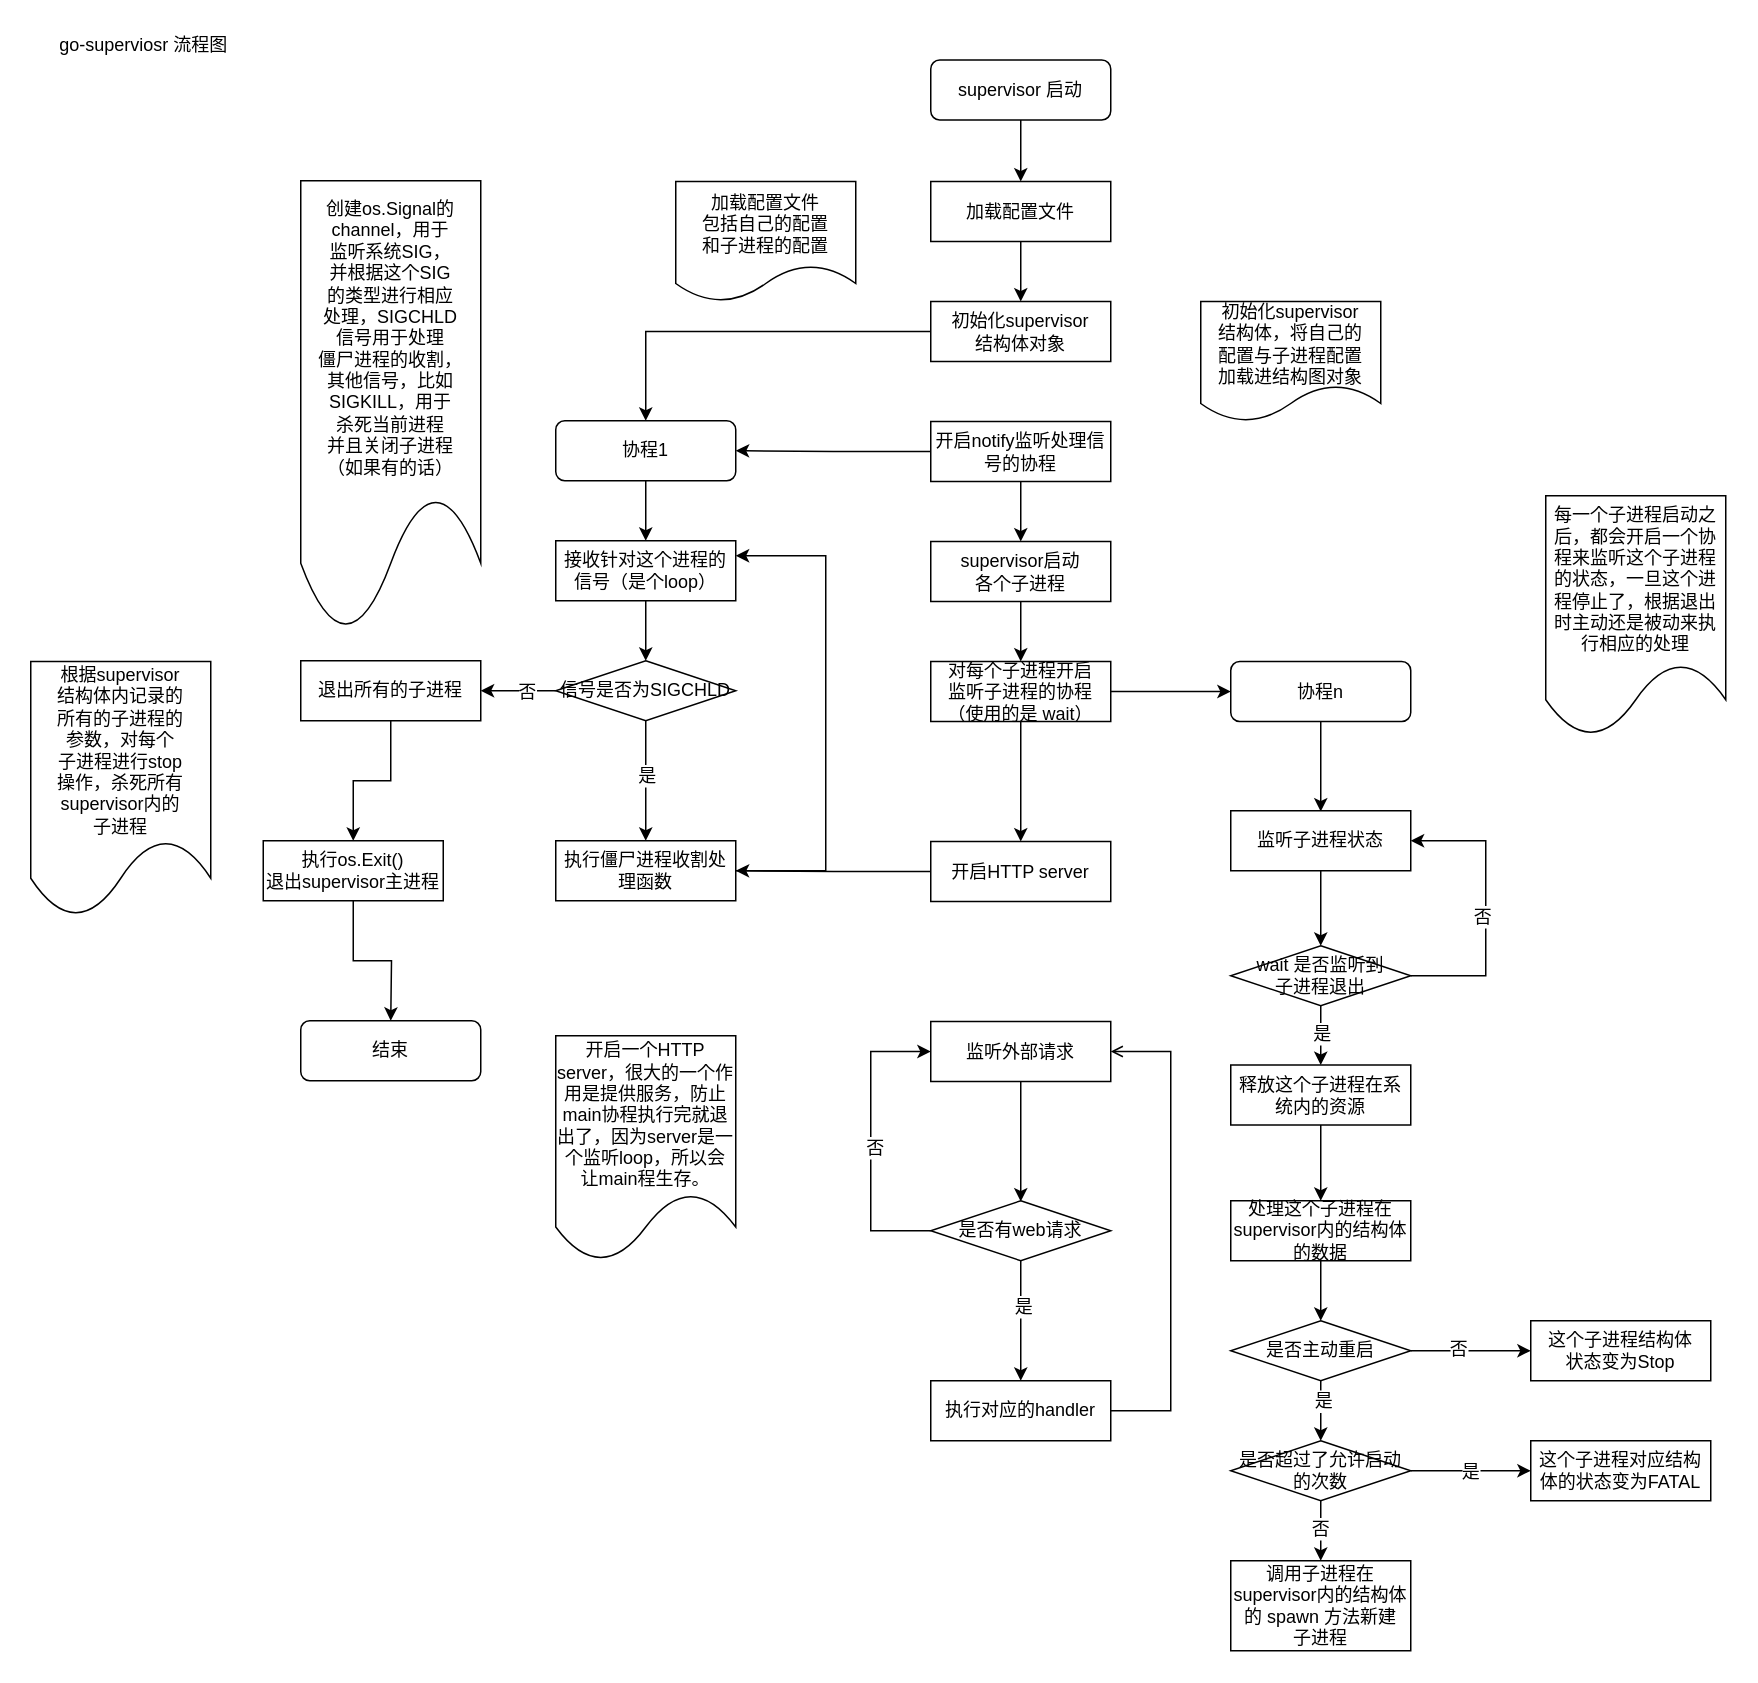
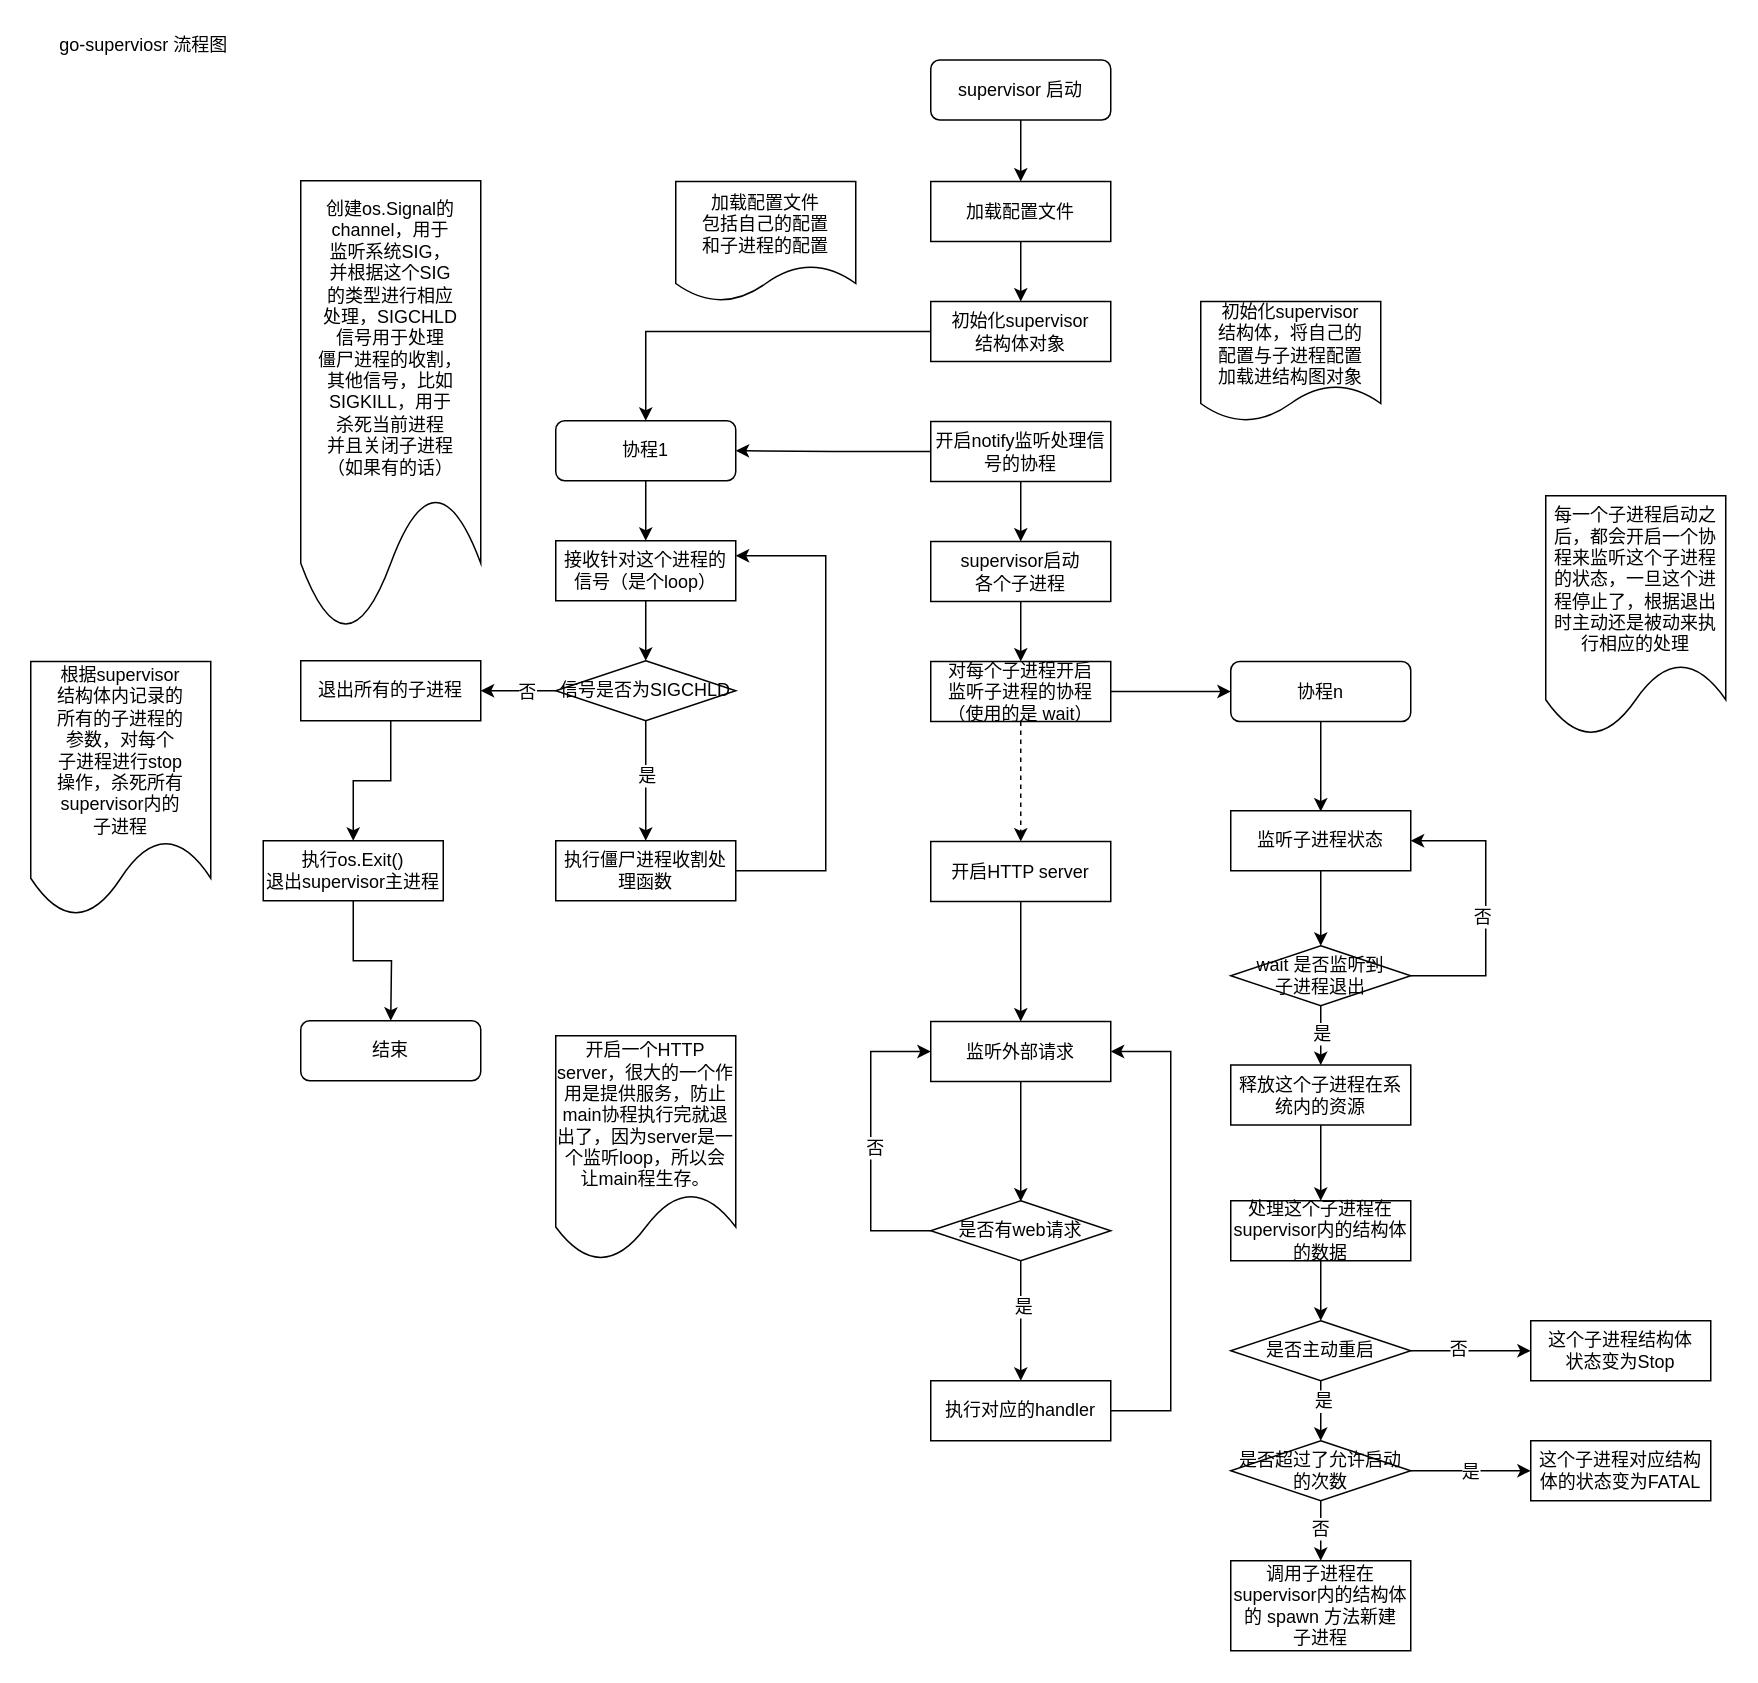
(1021, 776) -> (1021, 776)
(878, 872) -> (1021, 957)
(1120, 1052) -> (1122, 1052)
